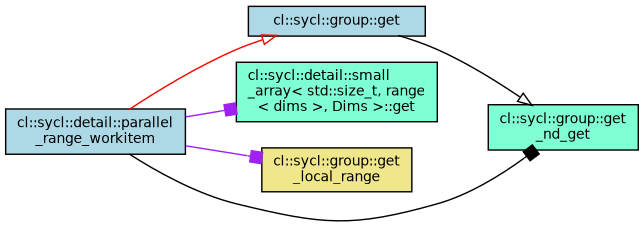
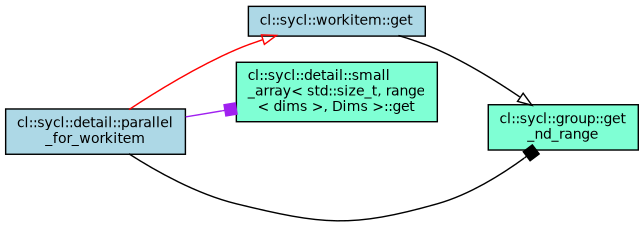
(337, 21) -> (337, 21)
(563, 127) -> (563, 127)
(96, 132) -> (96, 132)
(337, 170) -> none
